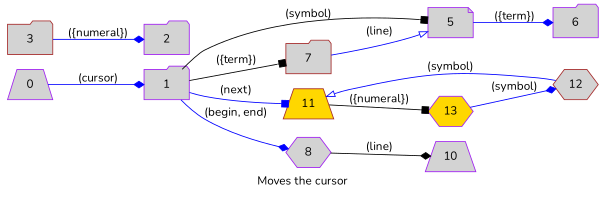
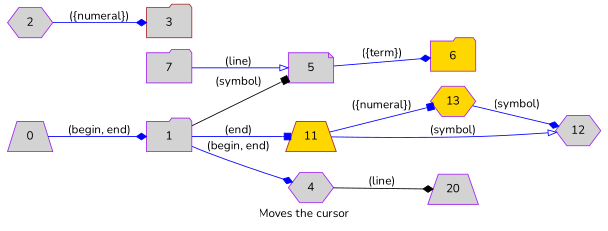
(576, 23) -> (453, 56)
(93, 39) -> (95, 23)
(167, 39) -> (30, 23)
(308, 59) -> (169, 68)
(233, 72) -> none
(444, 74) -> (440, 137)
(98, 78) -> (100, 130)
(576, 85) -> (578, 131)
(236, 90) -> (239, 130)
(375, 107) -> (378, 120)
(308, 152) -> (311, 188)
(451, 157) -> (453, 189)
